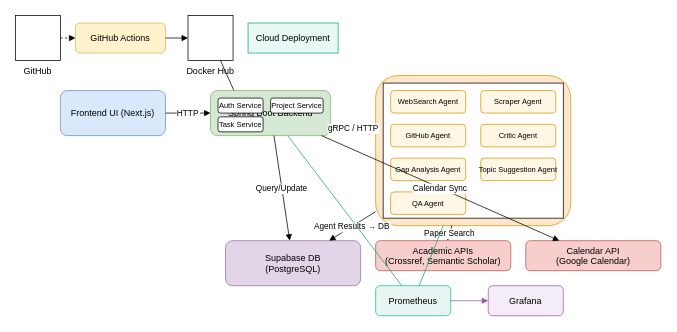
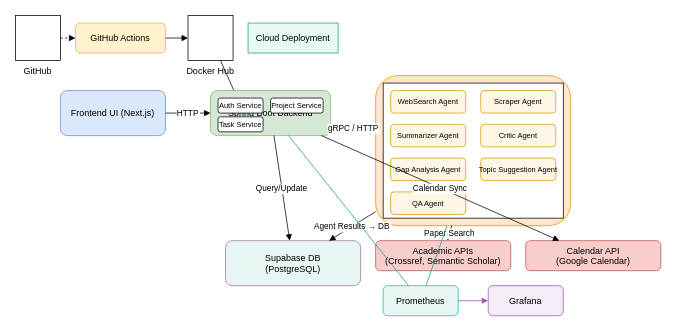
(428, 136) -> (428, 136)
(293, 263) -> (293, 263)
(413, 300) -> (420, 300)
